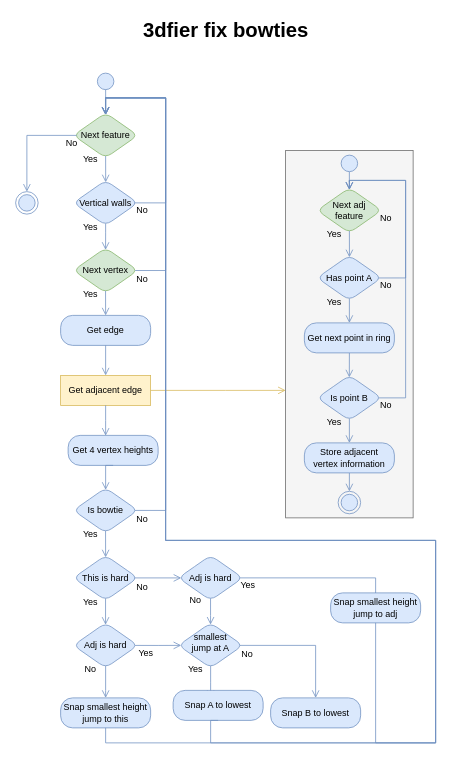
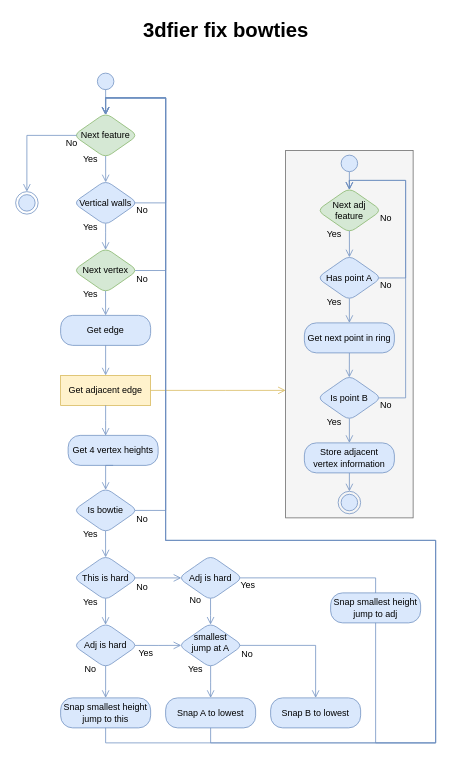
(218, 705) -> (210, 713)
